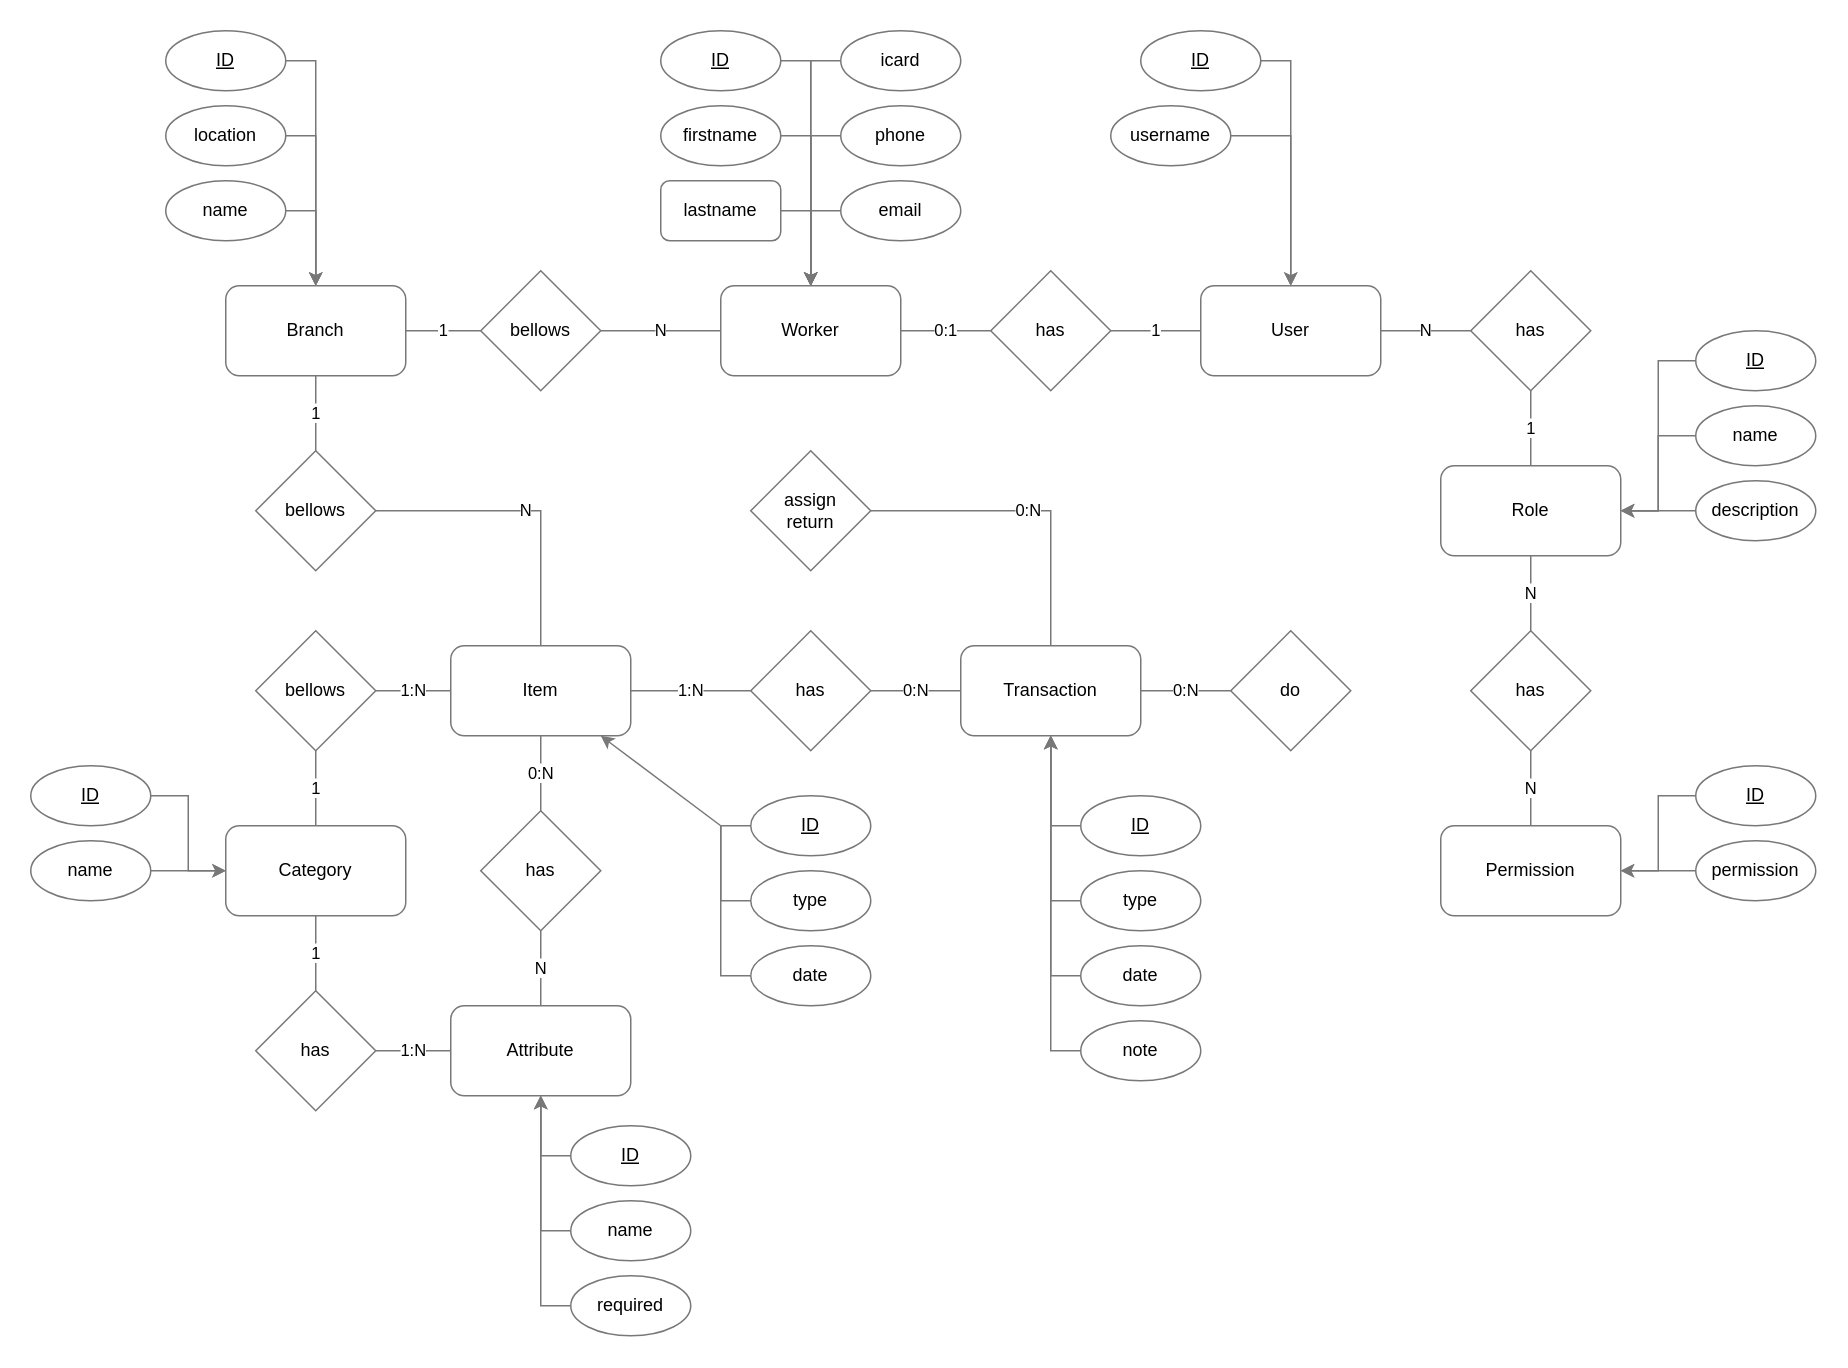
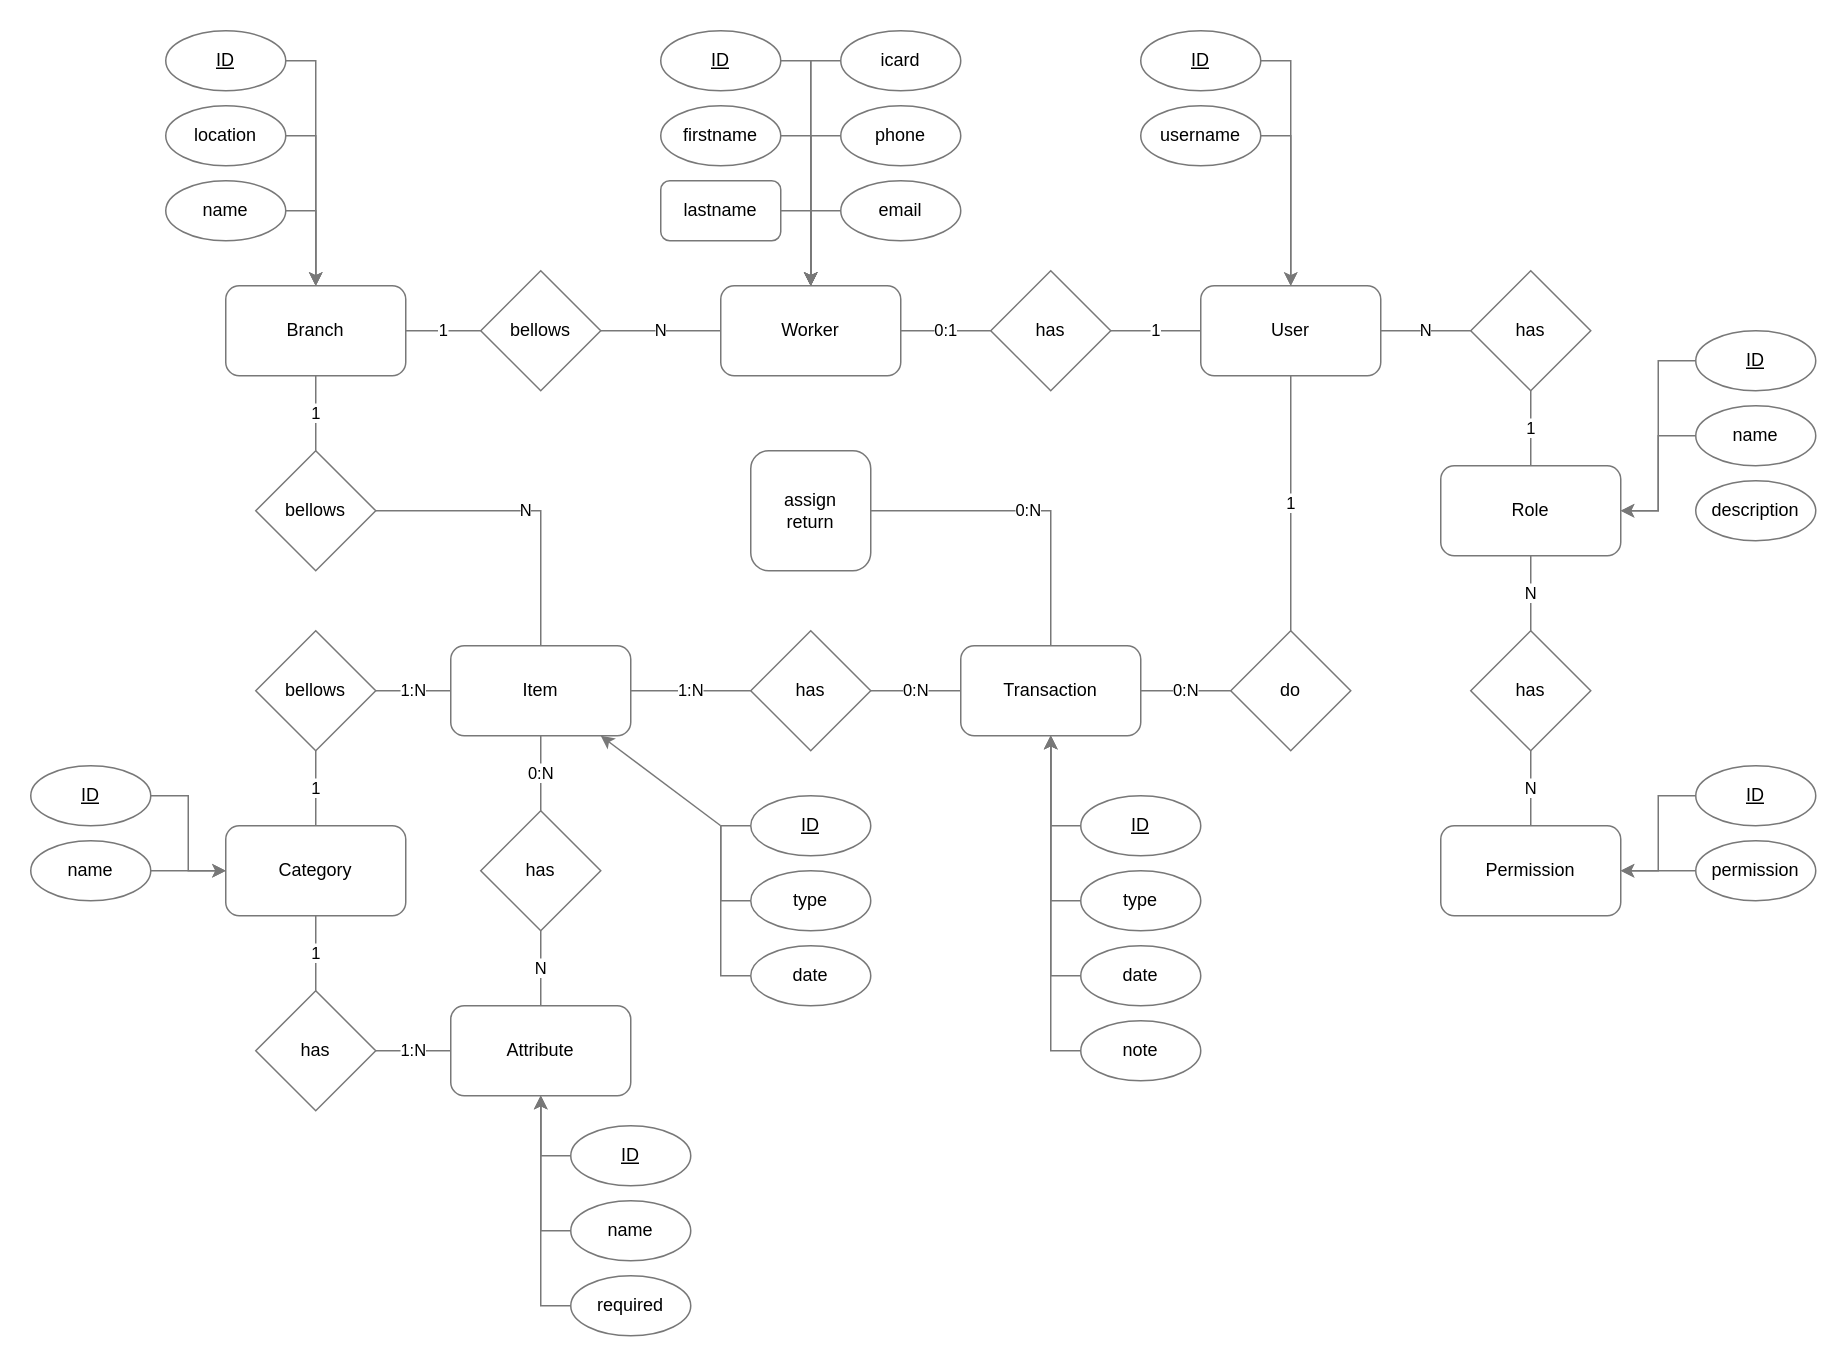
(1171, 136) -> (1201, 136)
none -> (1291, 503)
(811, 511) -> (811, 511)
(1678, 511) -> none
